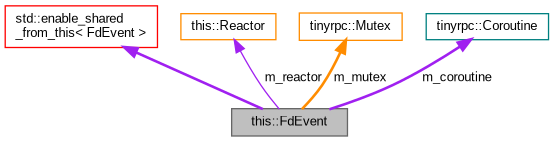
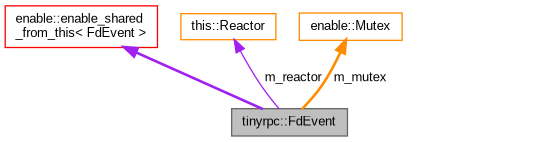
(81, 27) -> (81, 27)
(351, 27) -> (351, 27)
(487, 27) -> none
(290, 122) -> (290, 122)
